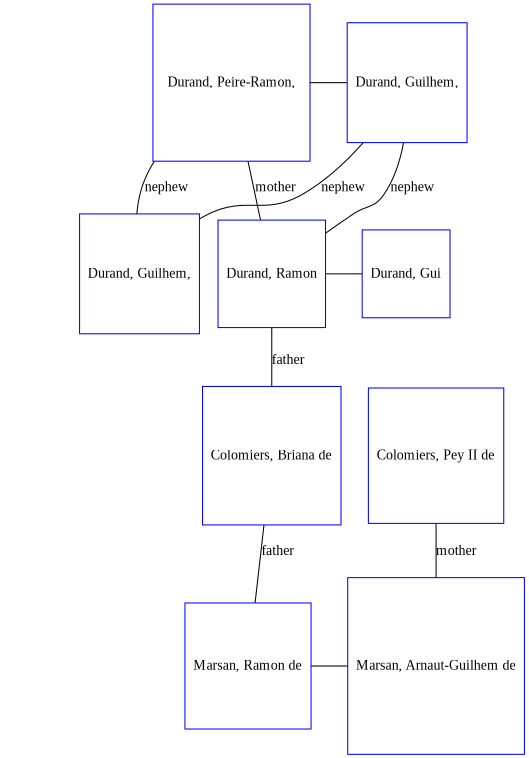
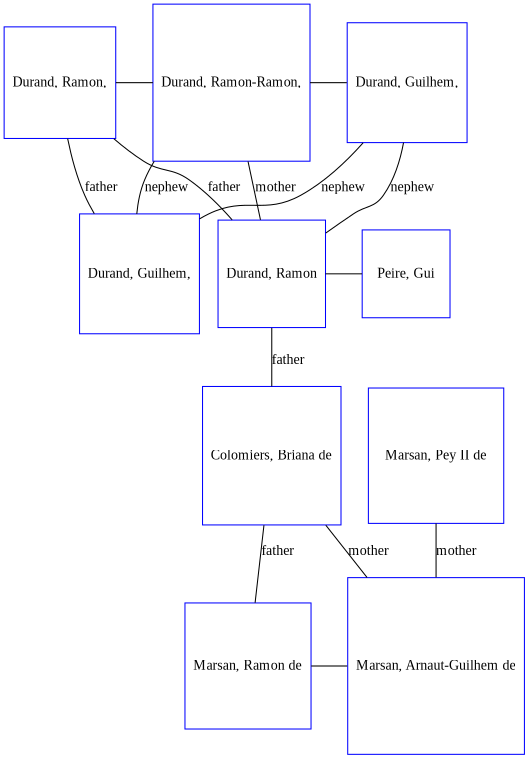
none -> (60, 83)
(231, 83) -> (231, 83)
(406, 274) -> (406, 274)
(436, 456) -> (436, 456)
none -> (346, 551)
